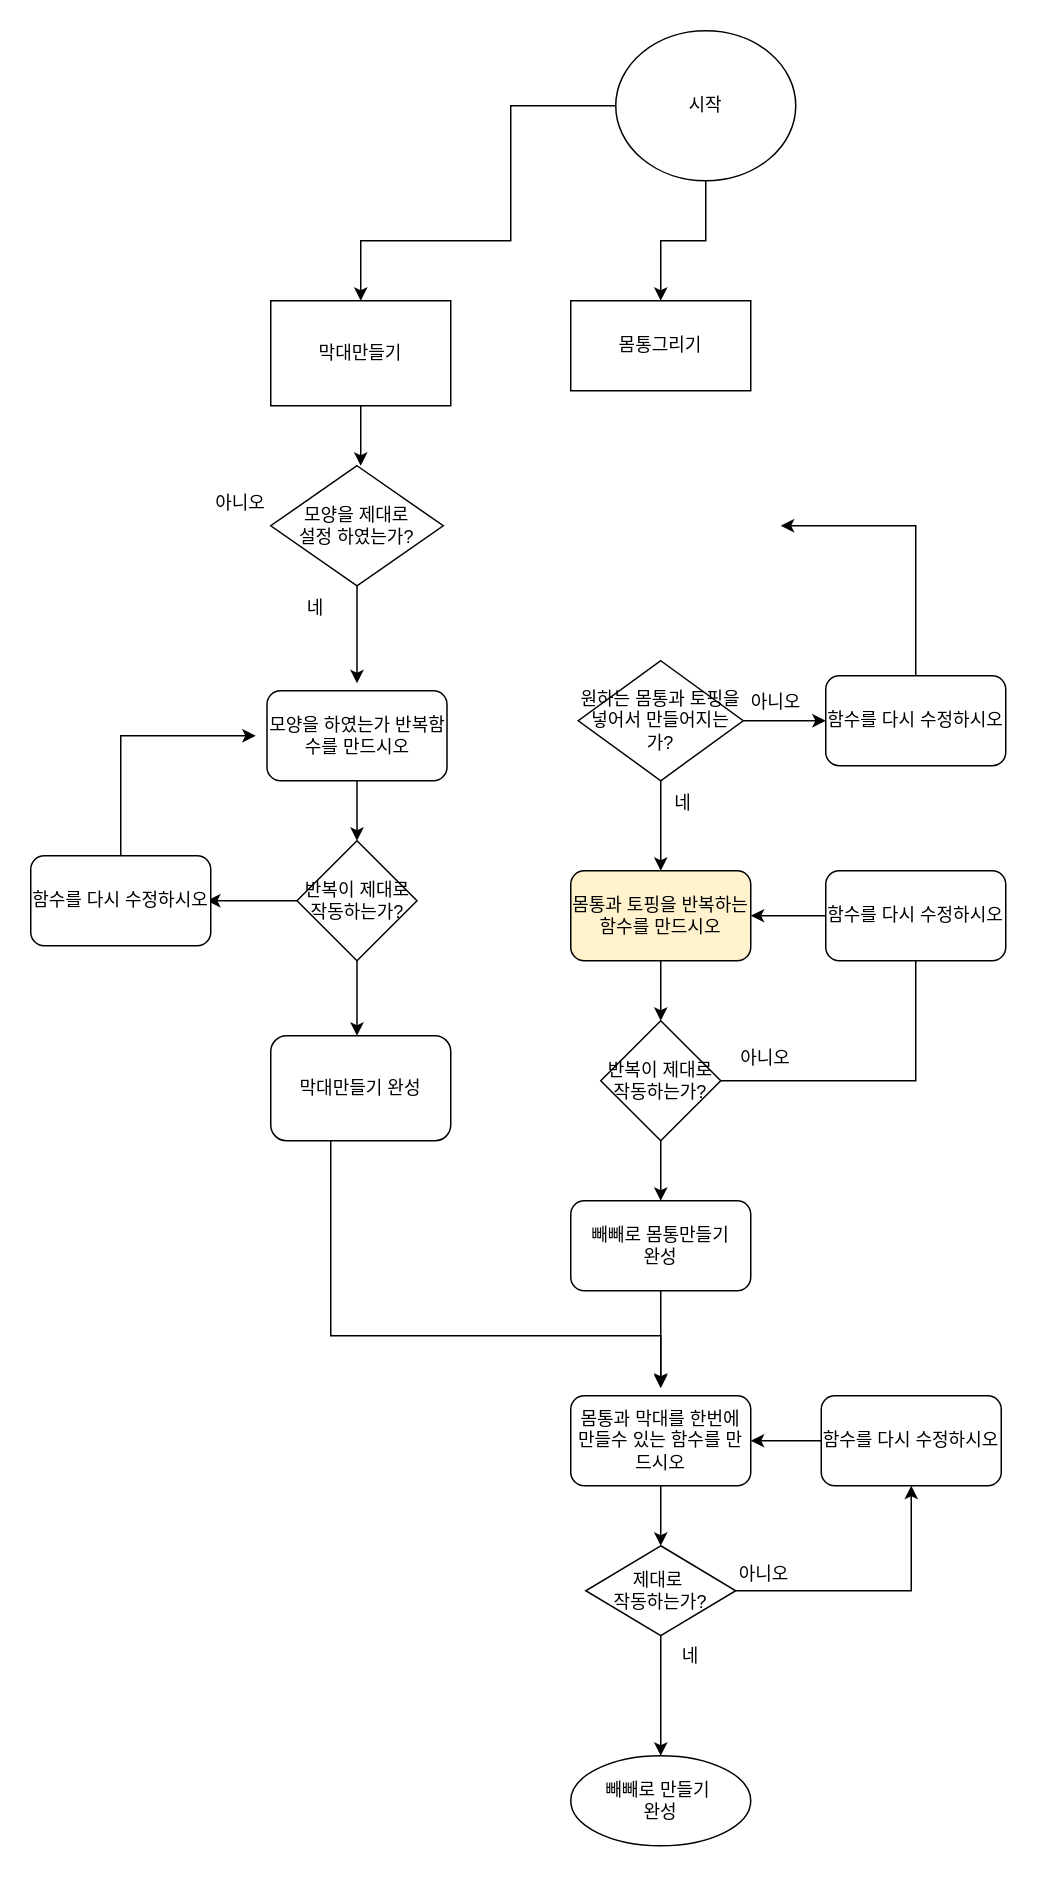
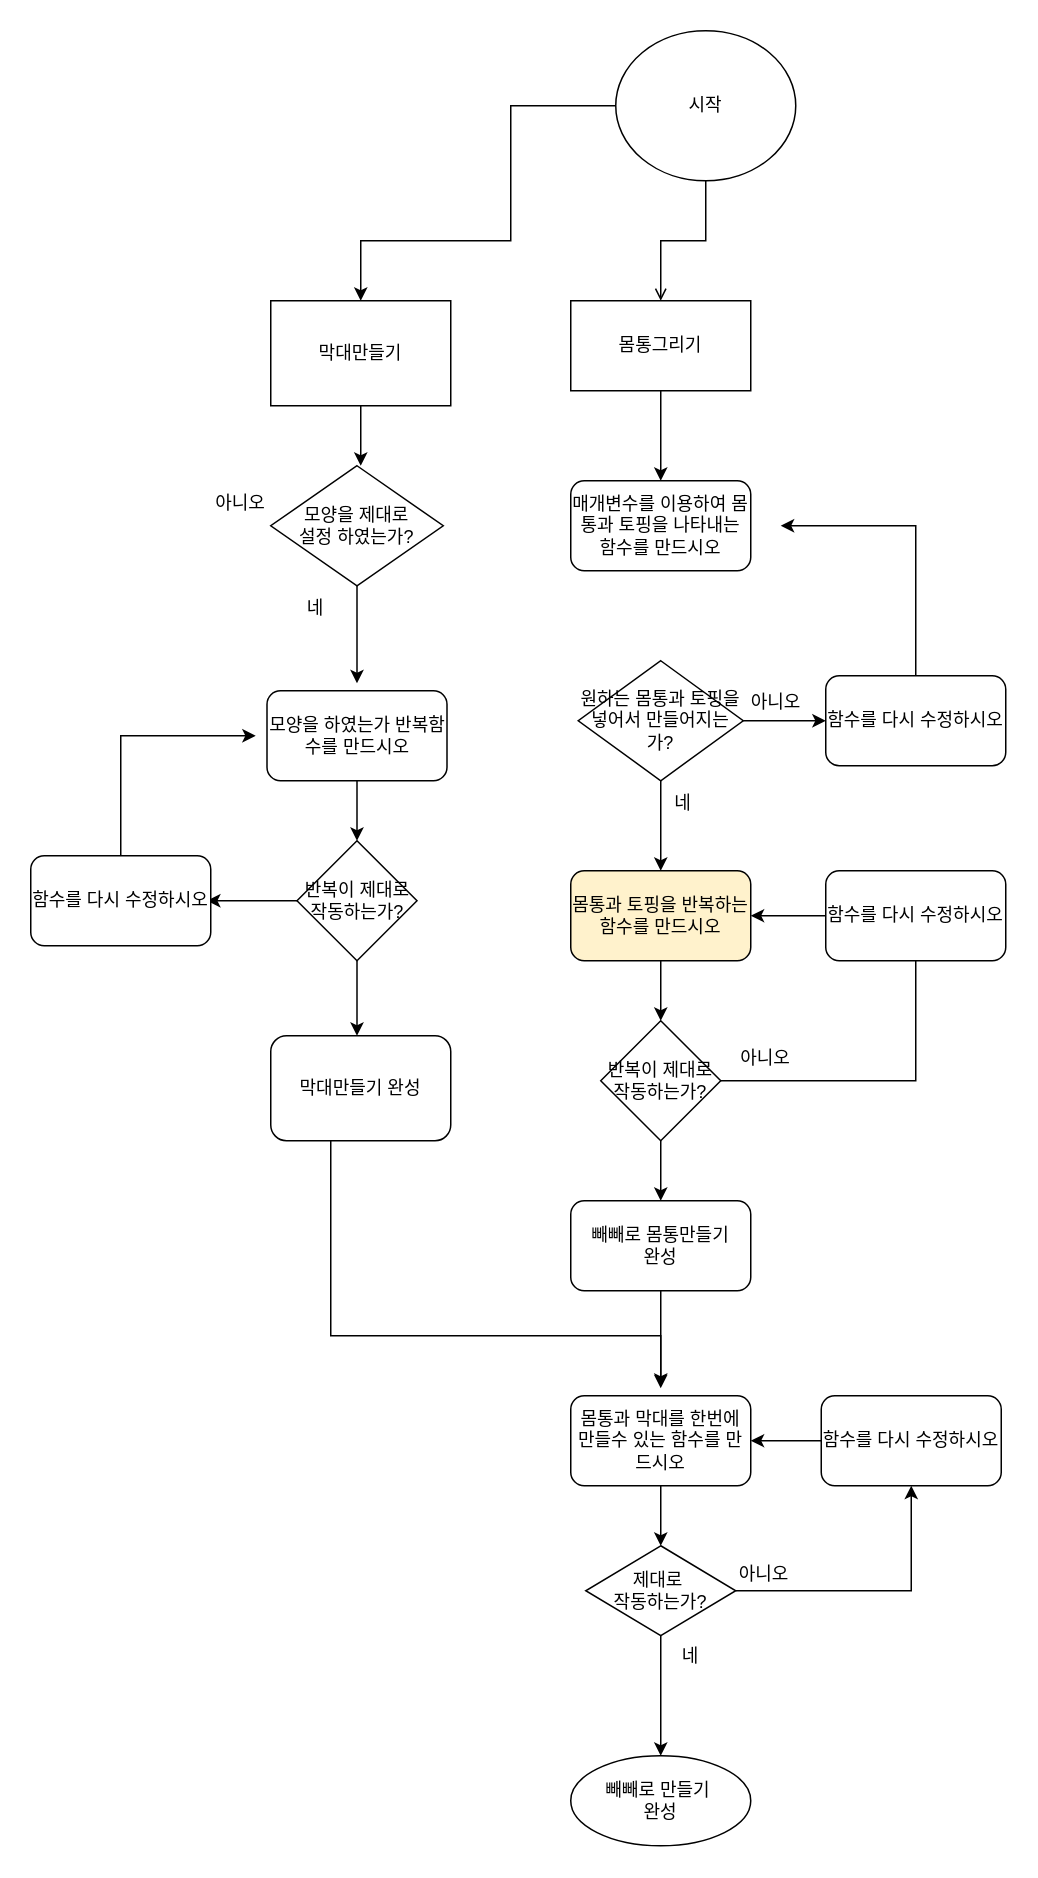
(661, 289) -> (661, 291)
none -> (661, 431)
none -> (661, 526)
